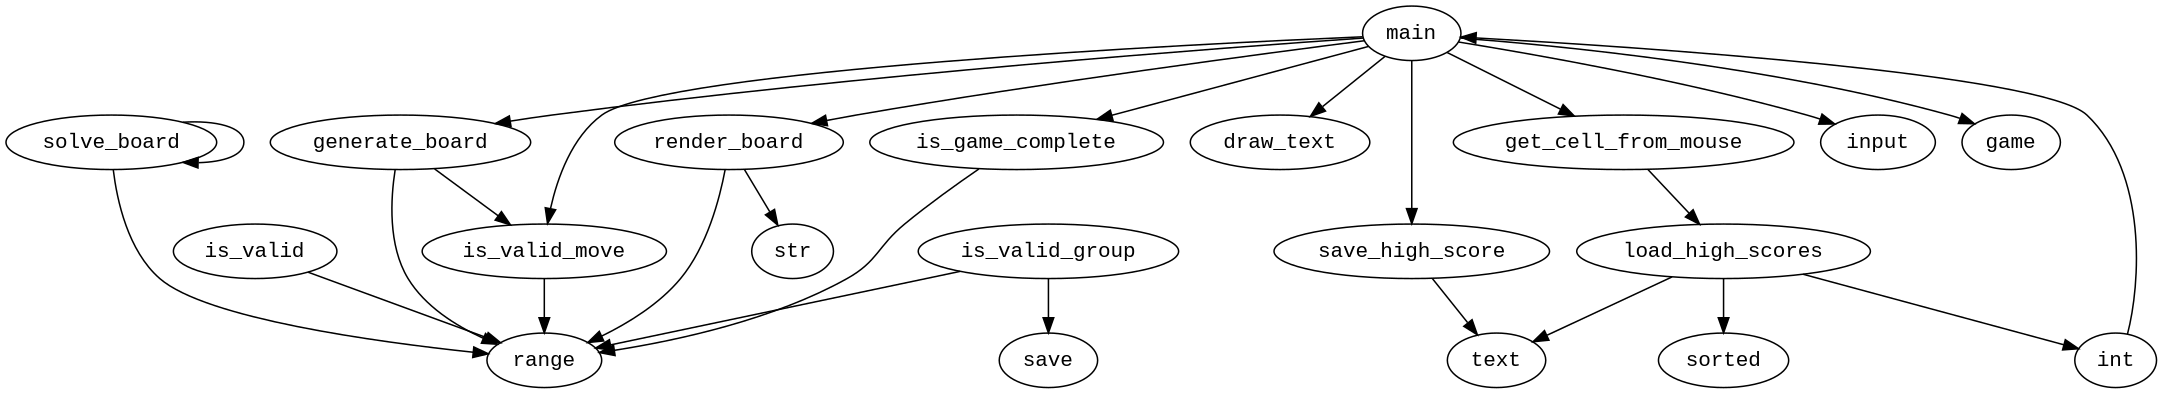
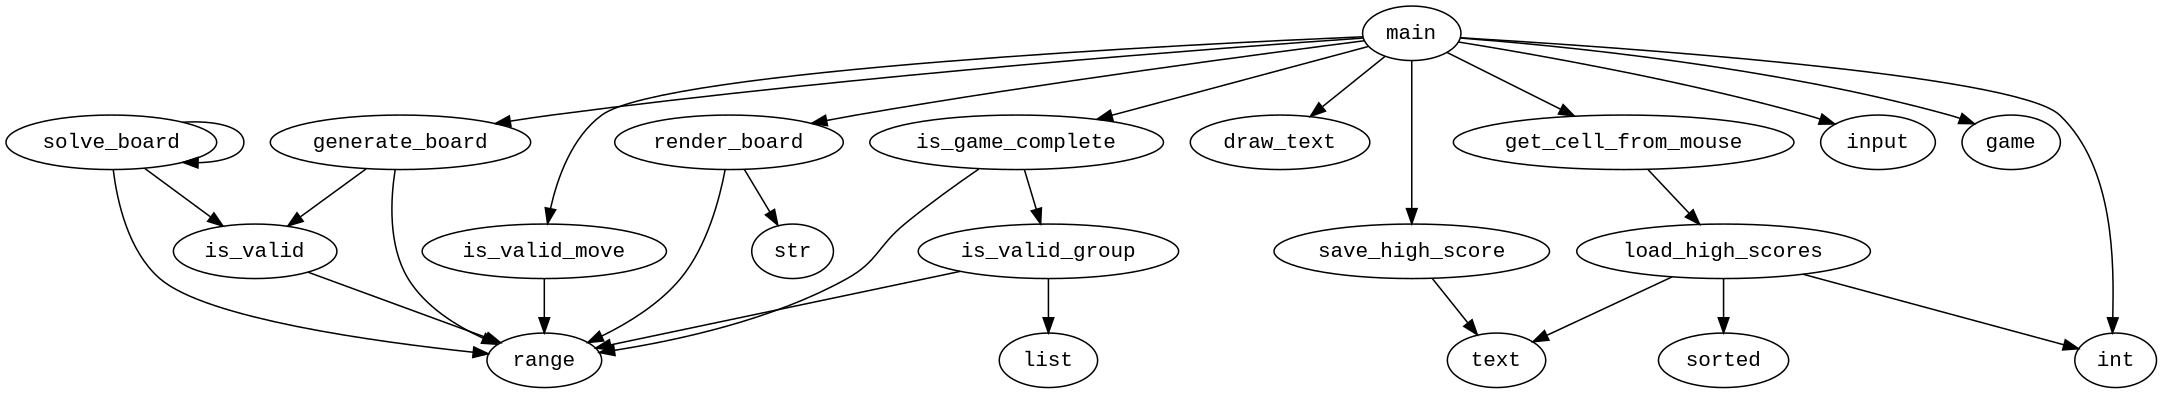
(1900, 73) -> (1870, 72)
none -> (1030, 190)
(466, 192) -> (333, 193)
none -> (178, 193)
(1048, 360) -> (1048, 360)
